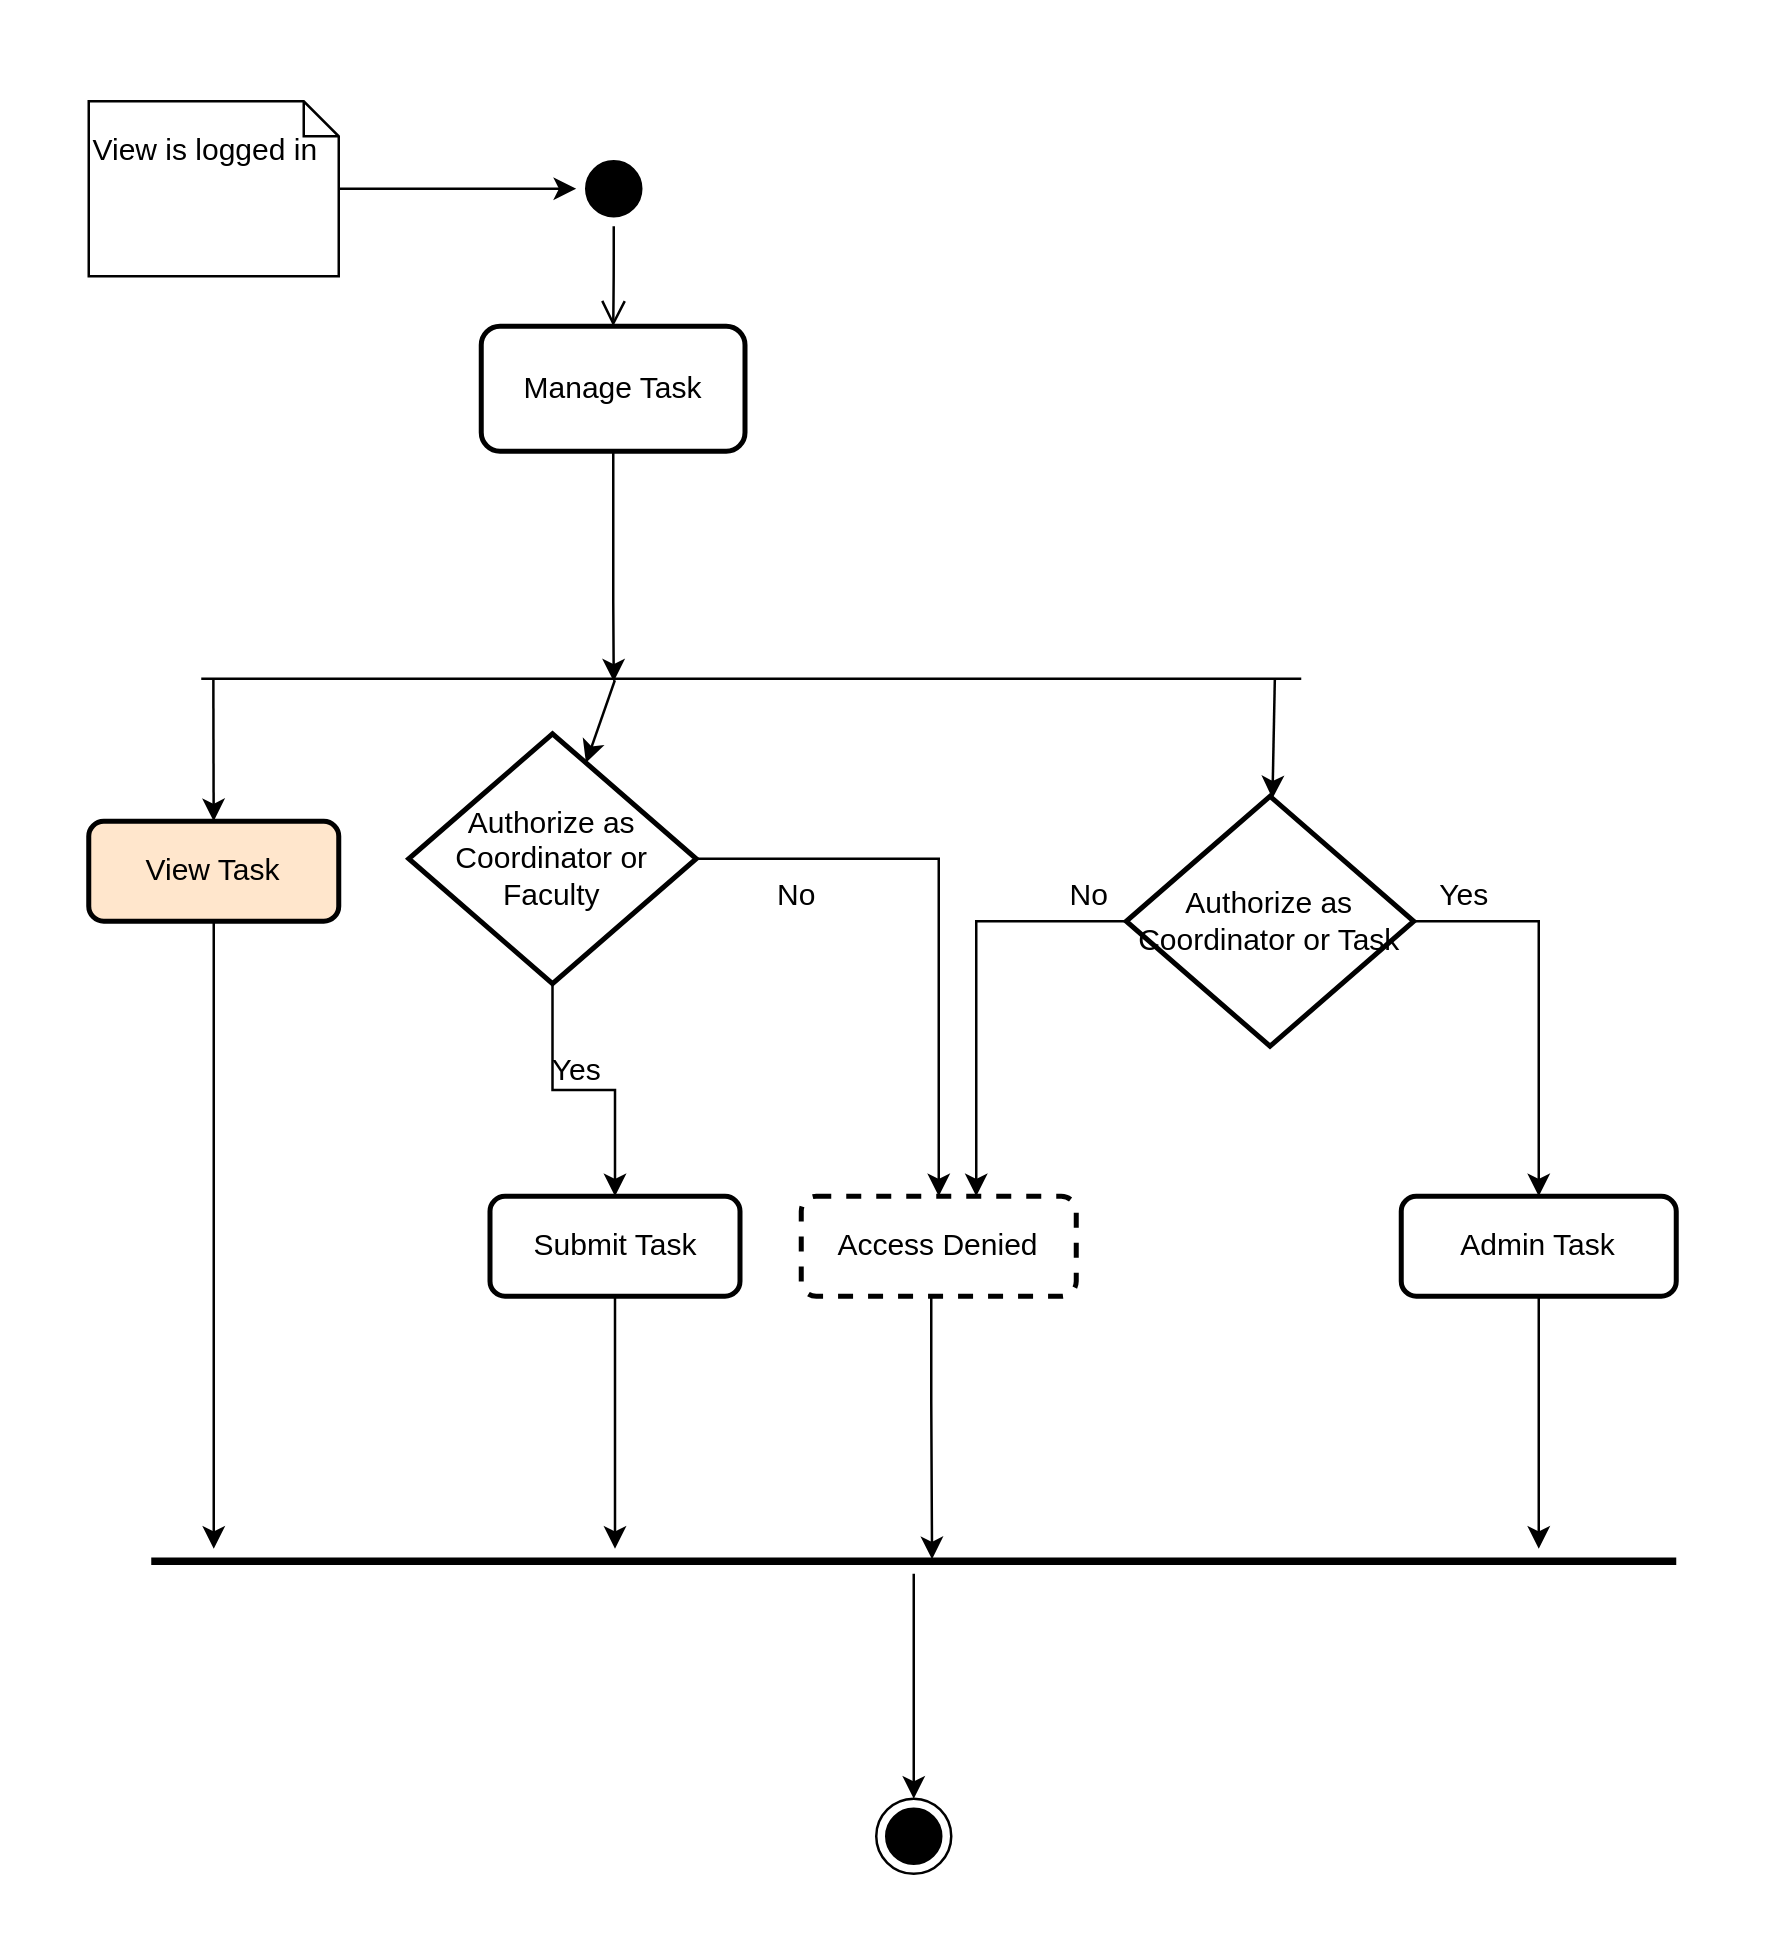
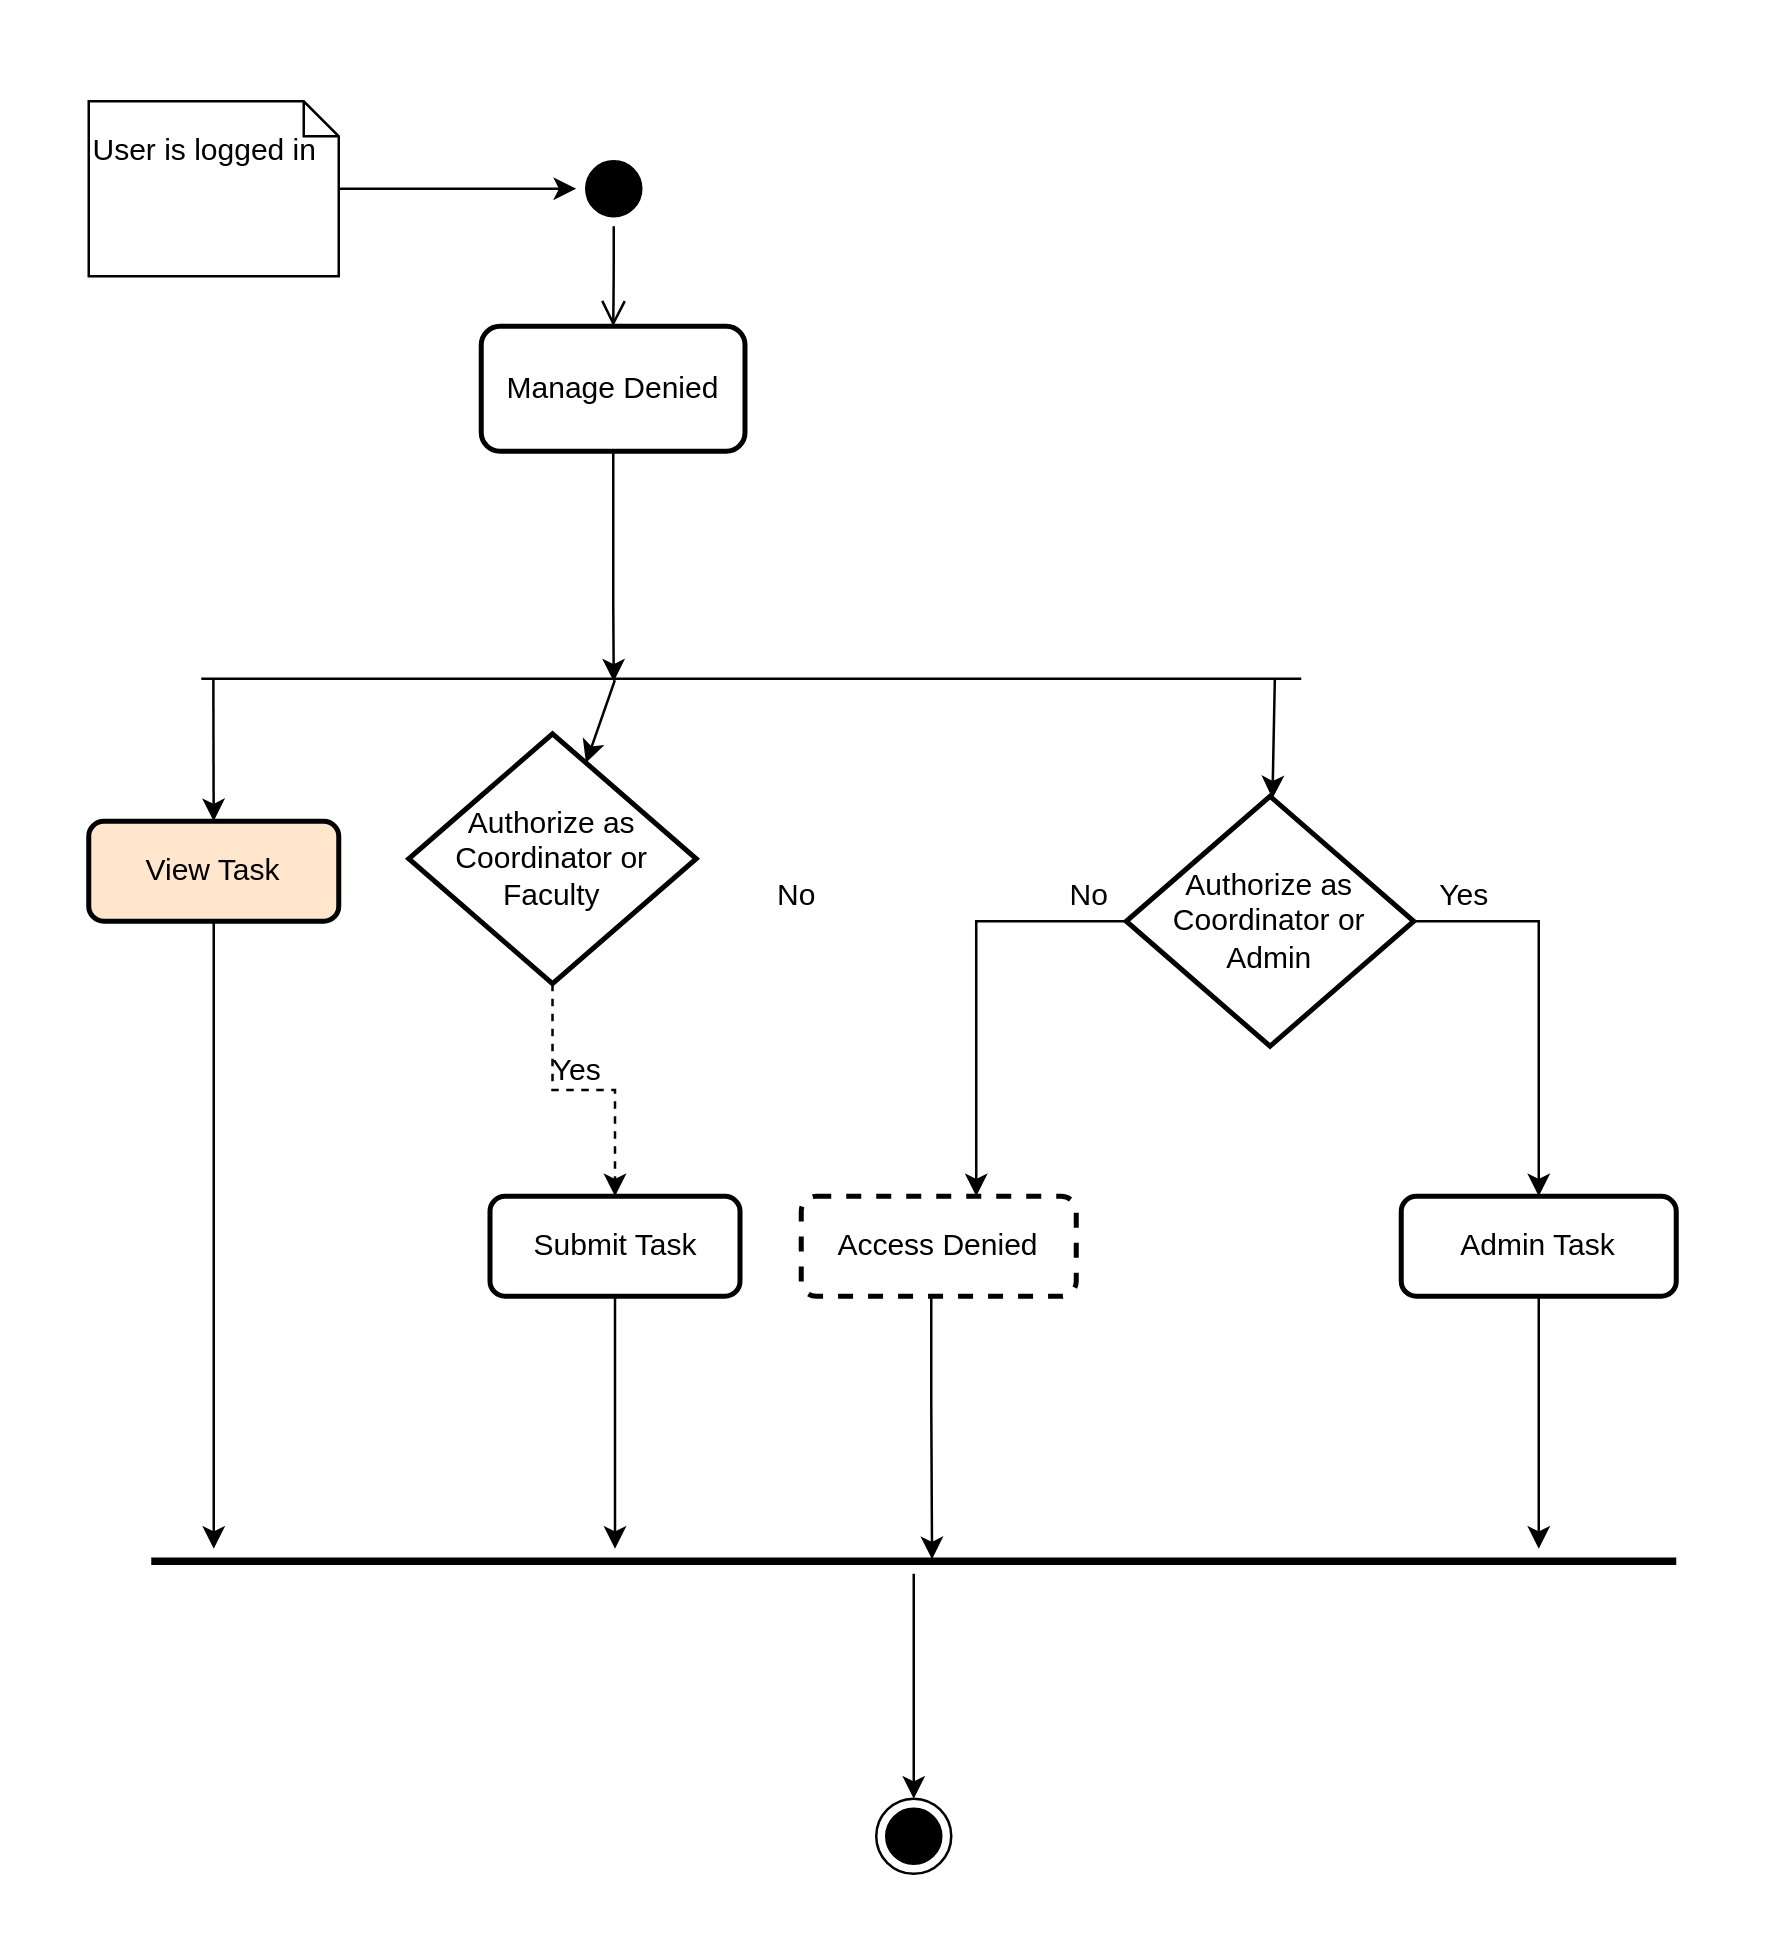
(209, 122) -> (213, 122)
(614, 389) -> (614, 389)
(939, 899) -> none
(1270, 921) -> (1270, 921)
(577, 1090) -> (577, 1090)
